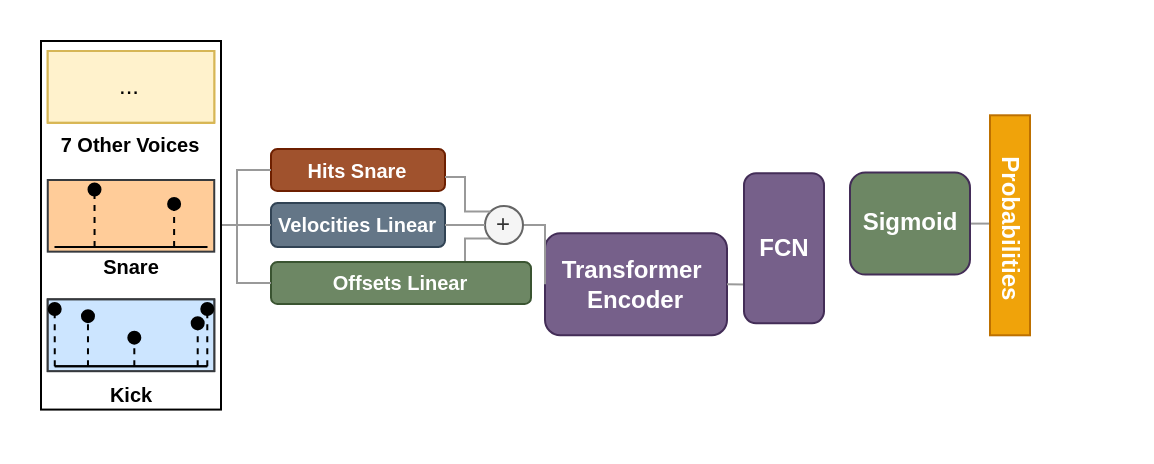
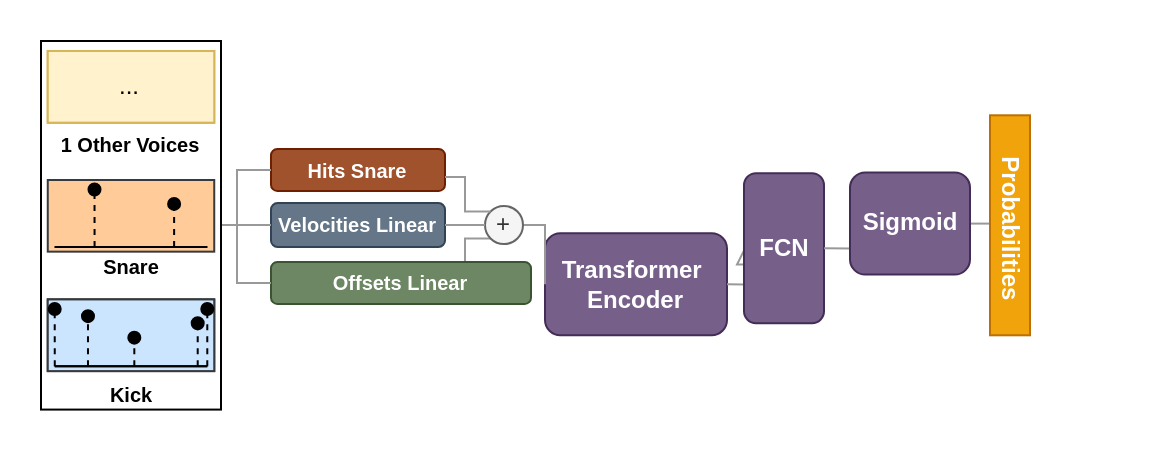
(131, 145) -> (131, 145)
(910, 224) -> (910, 224)
none -> (838, 248)
(744, 257) -> (744, 266)
